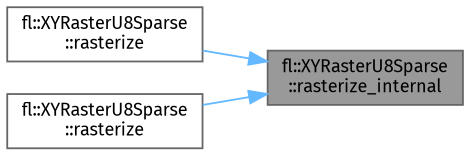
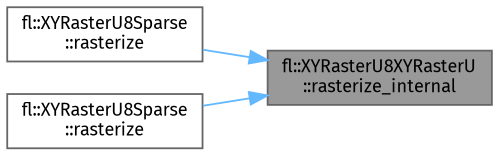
(365, 78) -> (380, 78)
